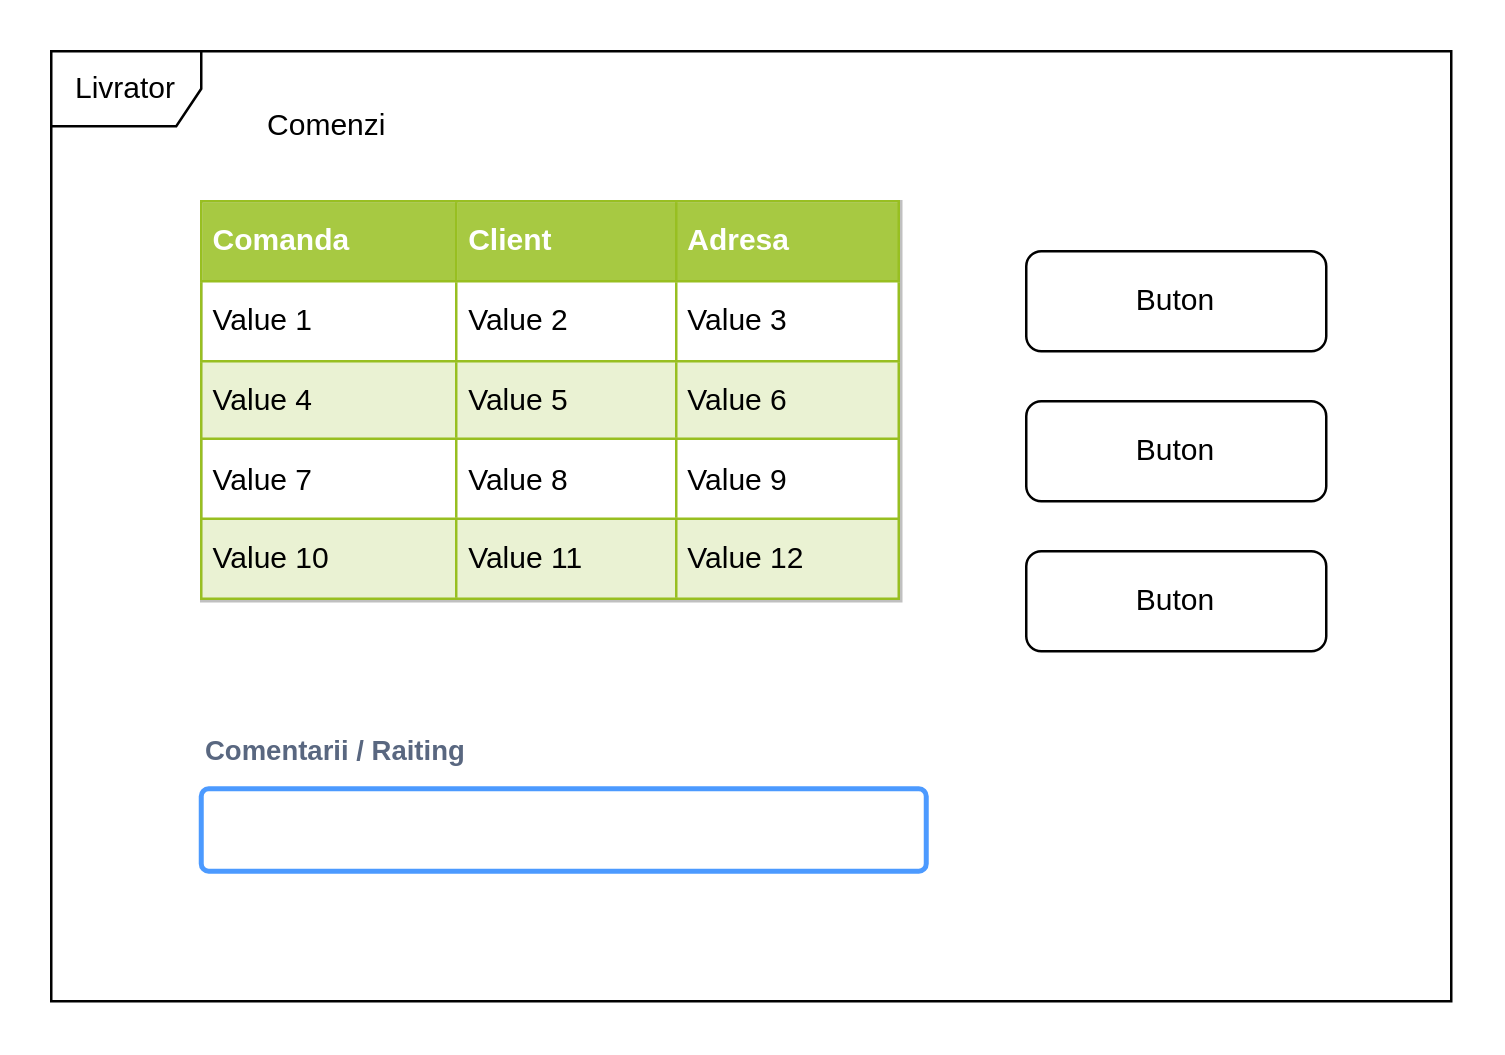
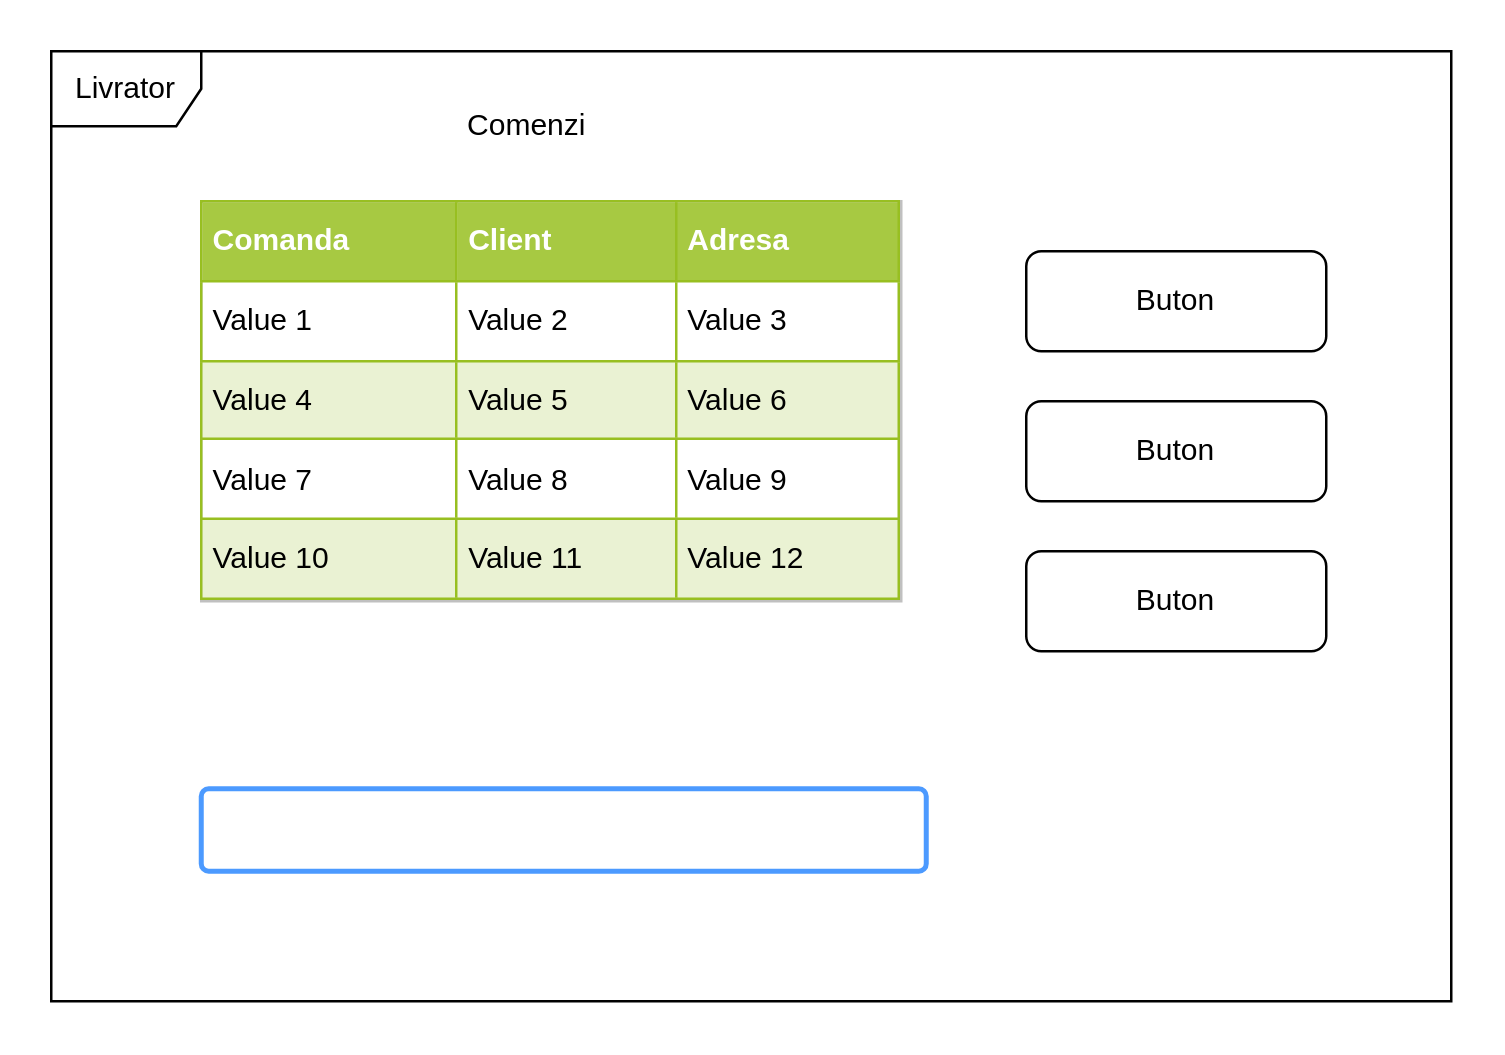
(326, 126) -> (526, 126)
(501, 751) -> none
